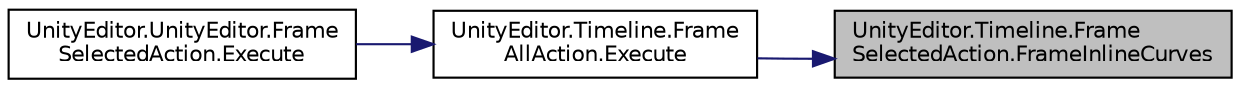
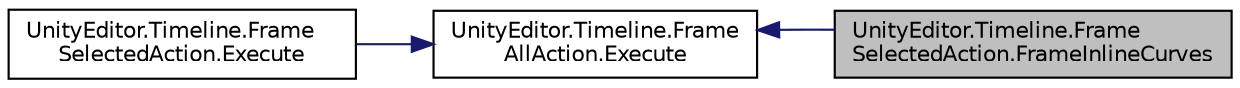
(182, 44) -> (182, 44)
(785, 59) -> (807, 30)
